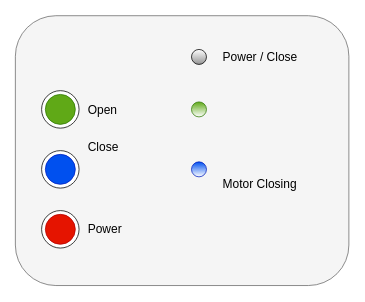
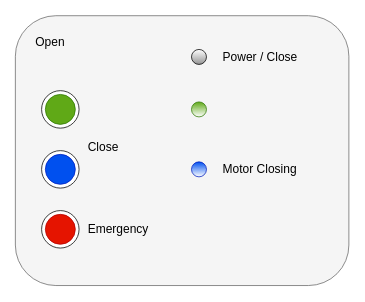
(109, 109) -> (57, 42)
(282, 184) -> (282, 169)
(105, 229) -> (118, 229)
